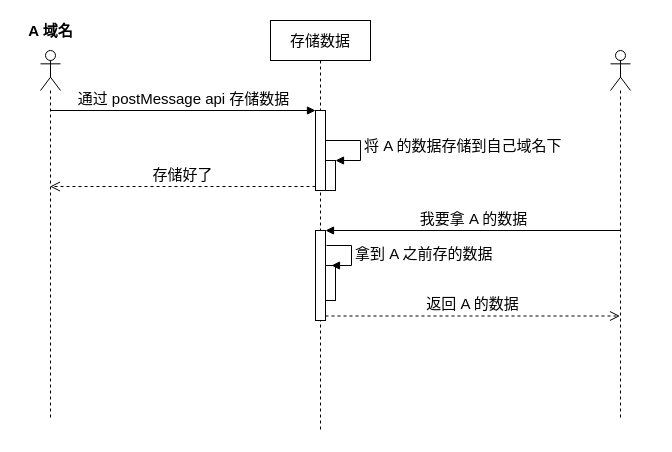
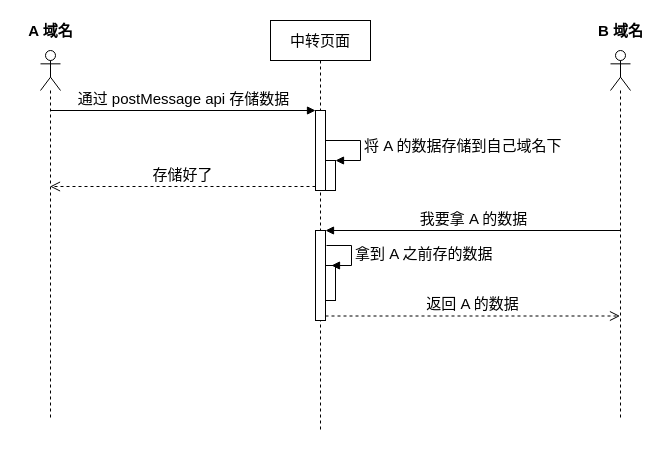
none -> (621, 31)
(321, 41) -> (321, 41)
